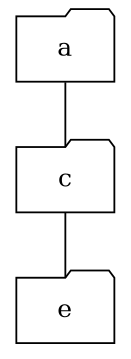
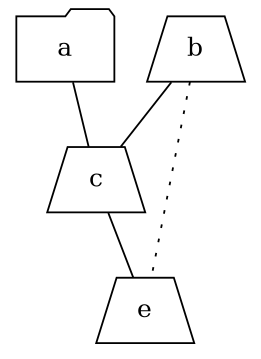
none -> (196, 49)
(65, 180) -> (96, 180)
(65, 310) -> (145, 310)
